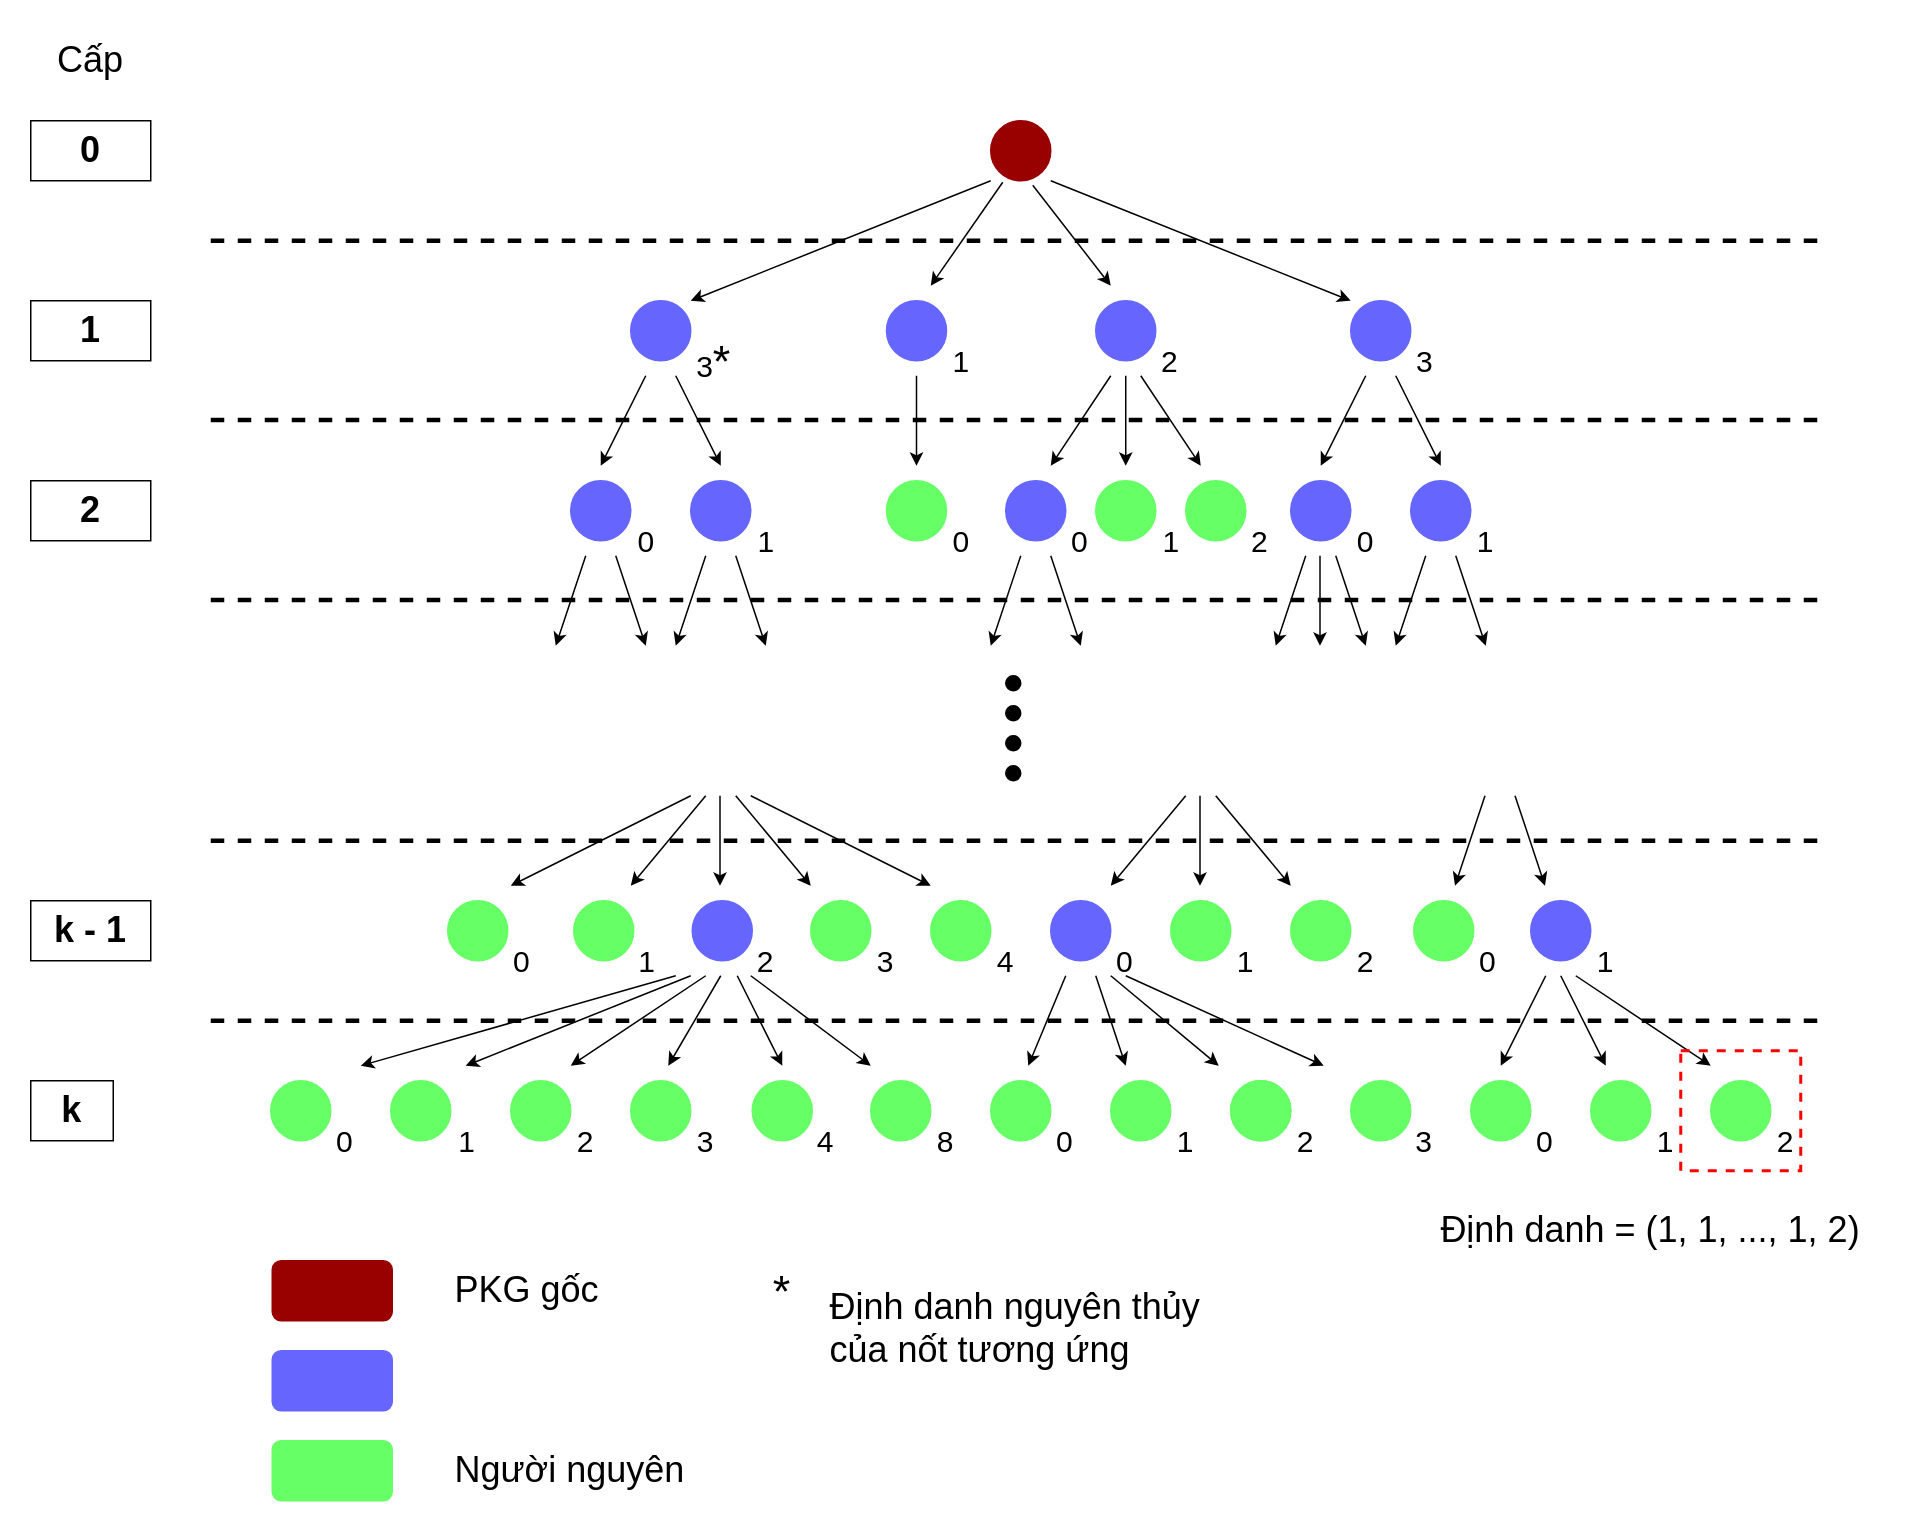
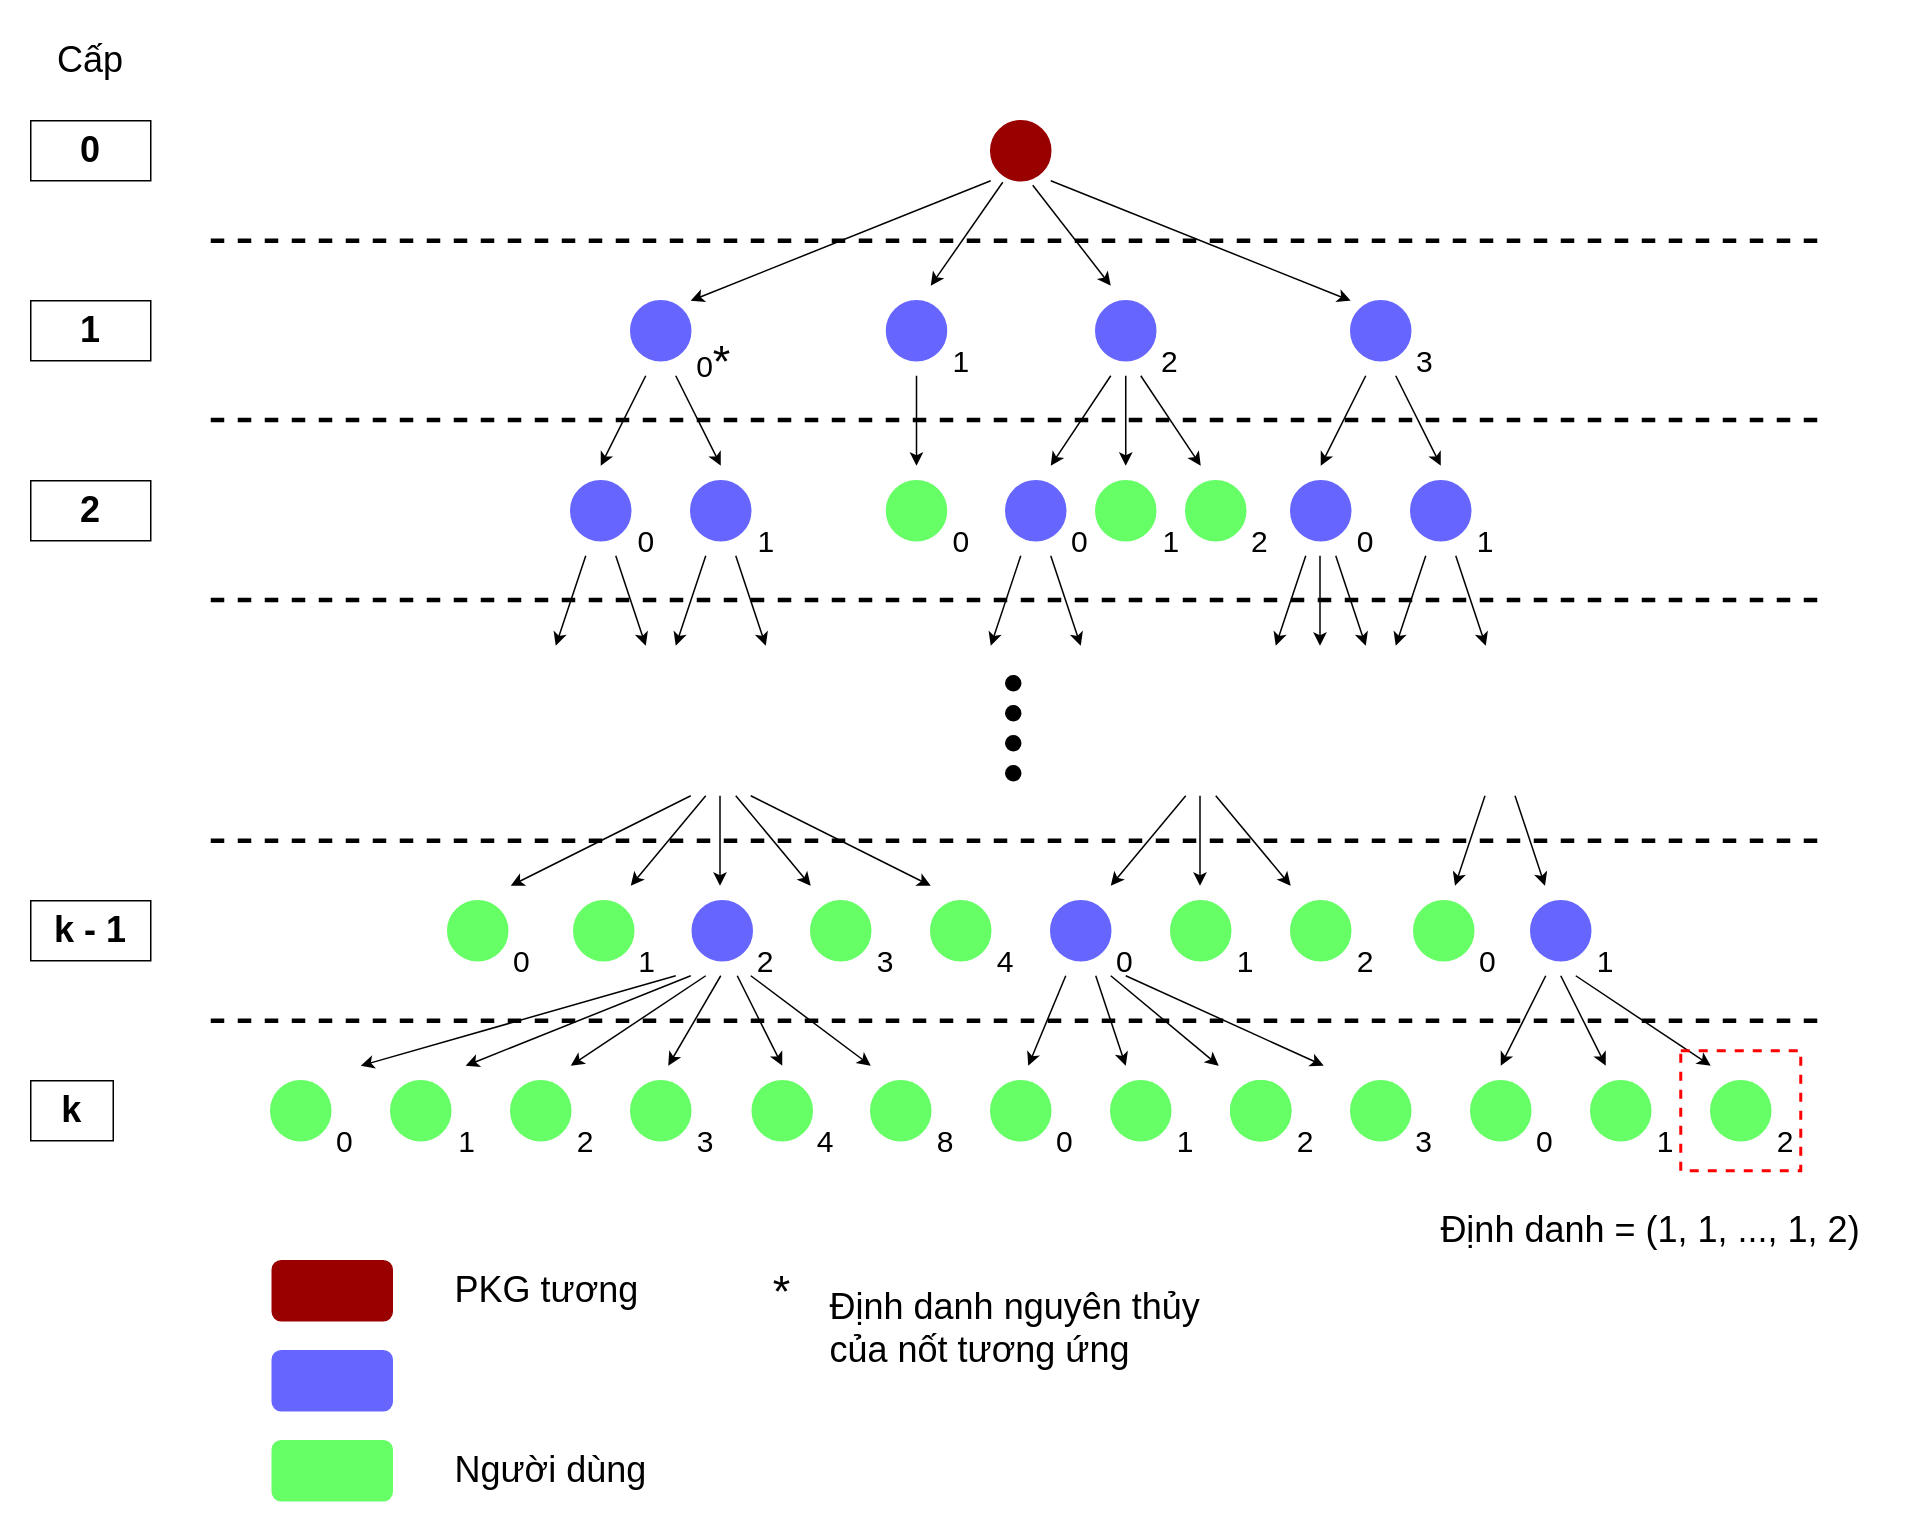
(714, 361) -> (714, 361)
(521, 1291) -> (541, 1291)
(567, 1471) -> (547, 1471)
